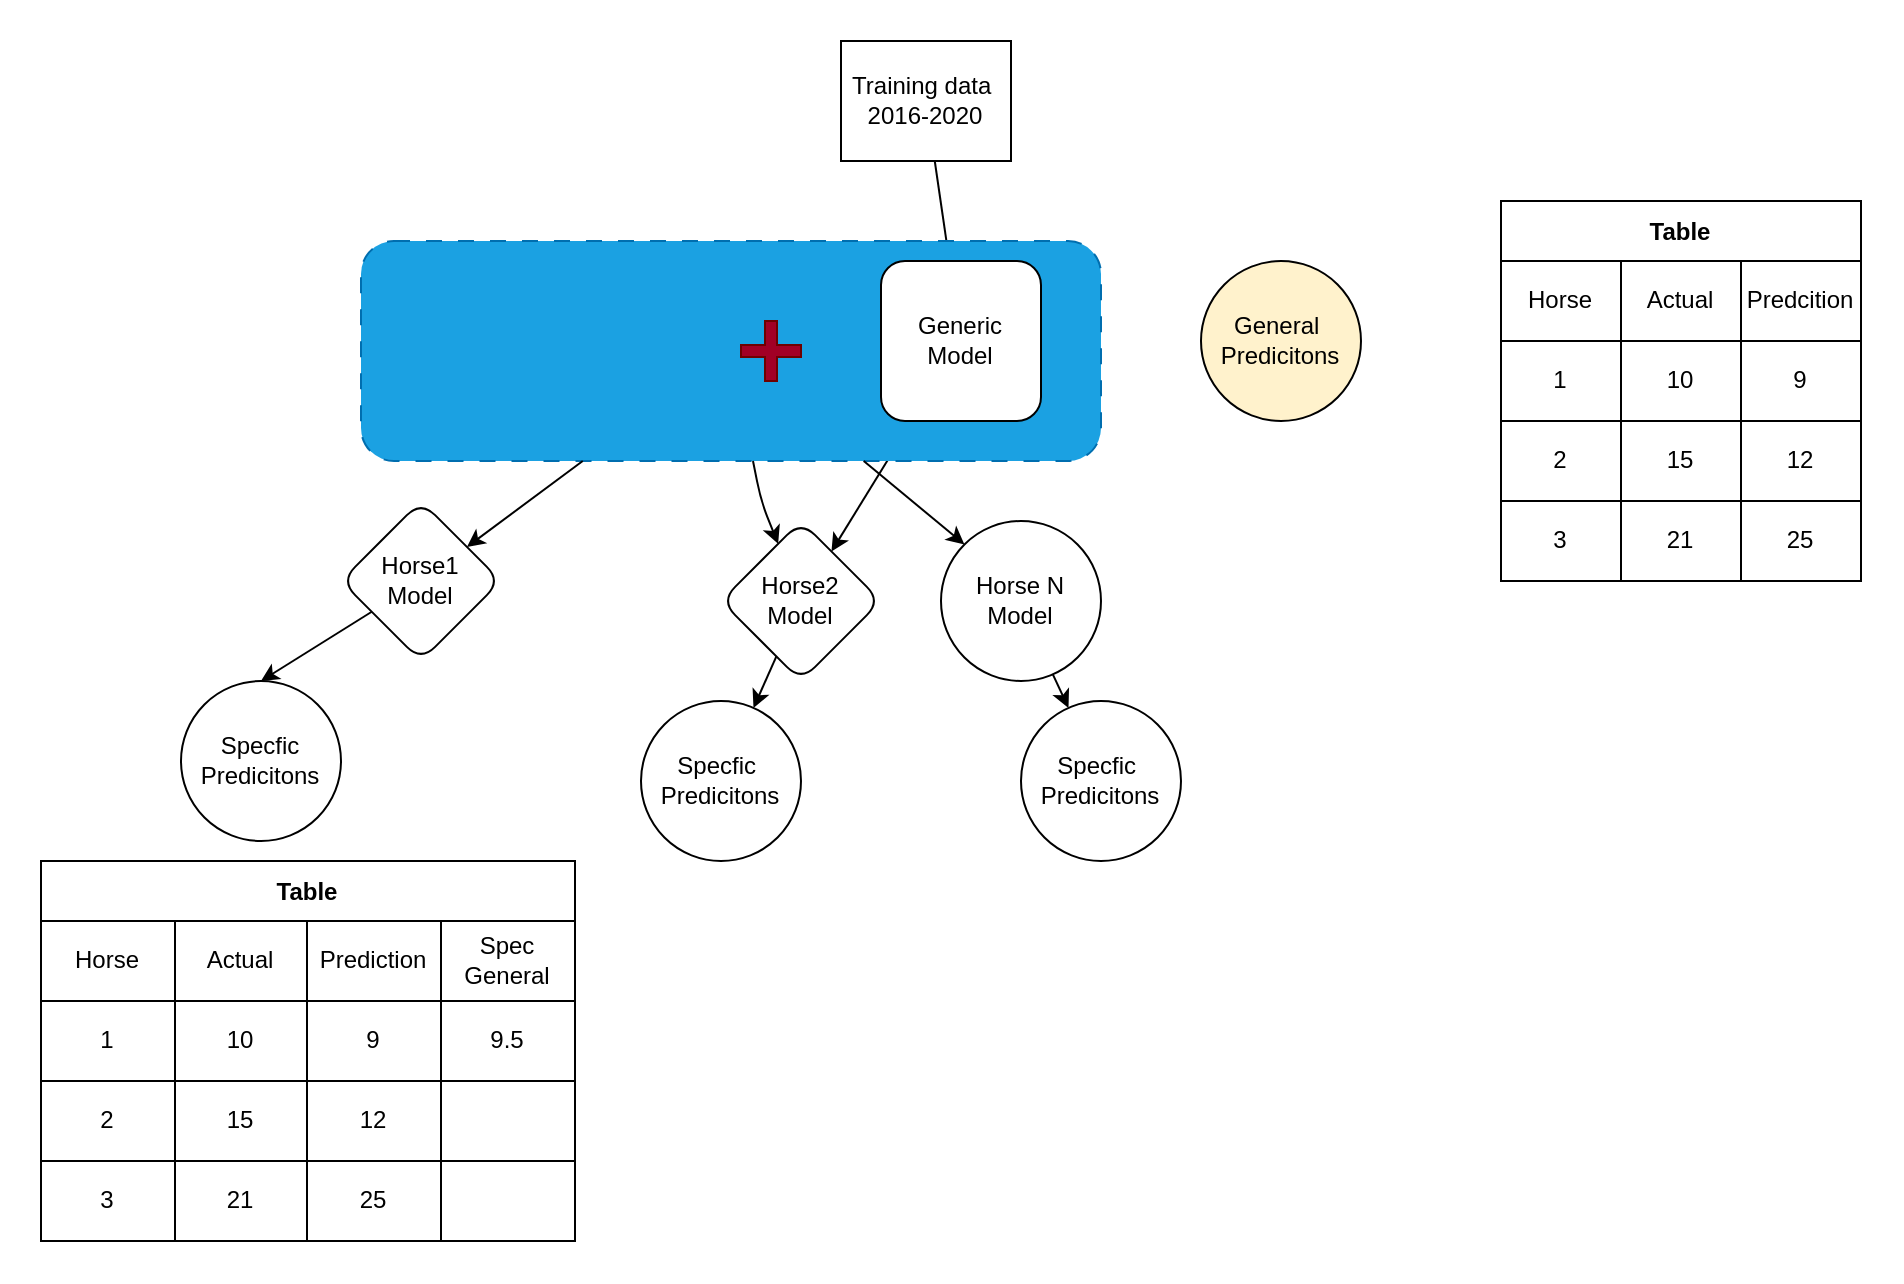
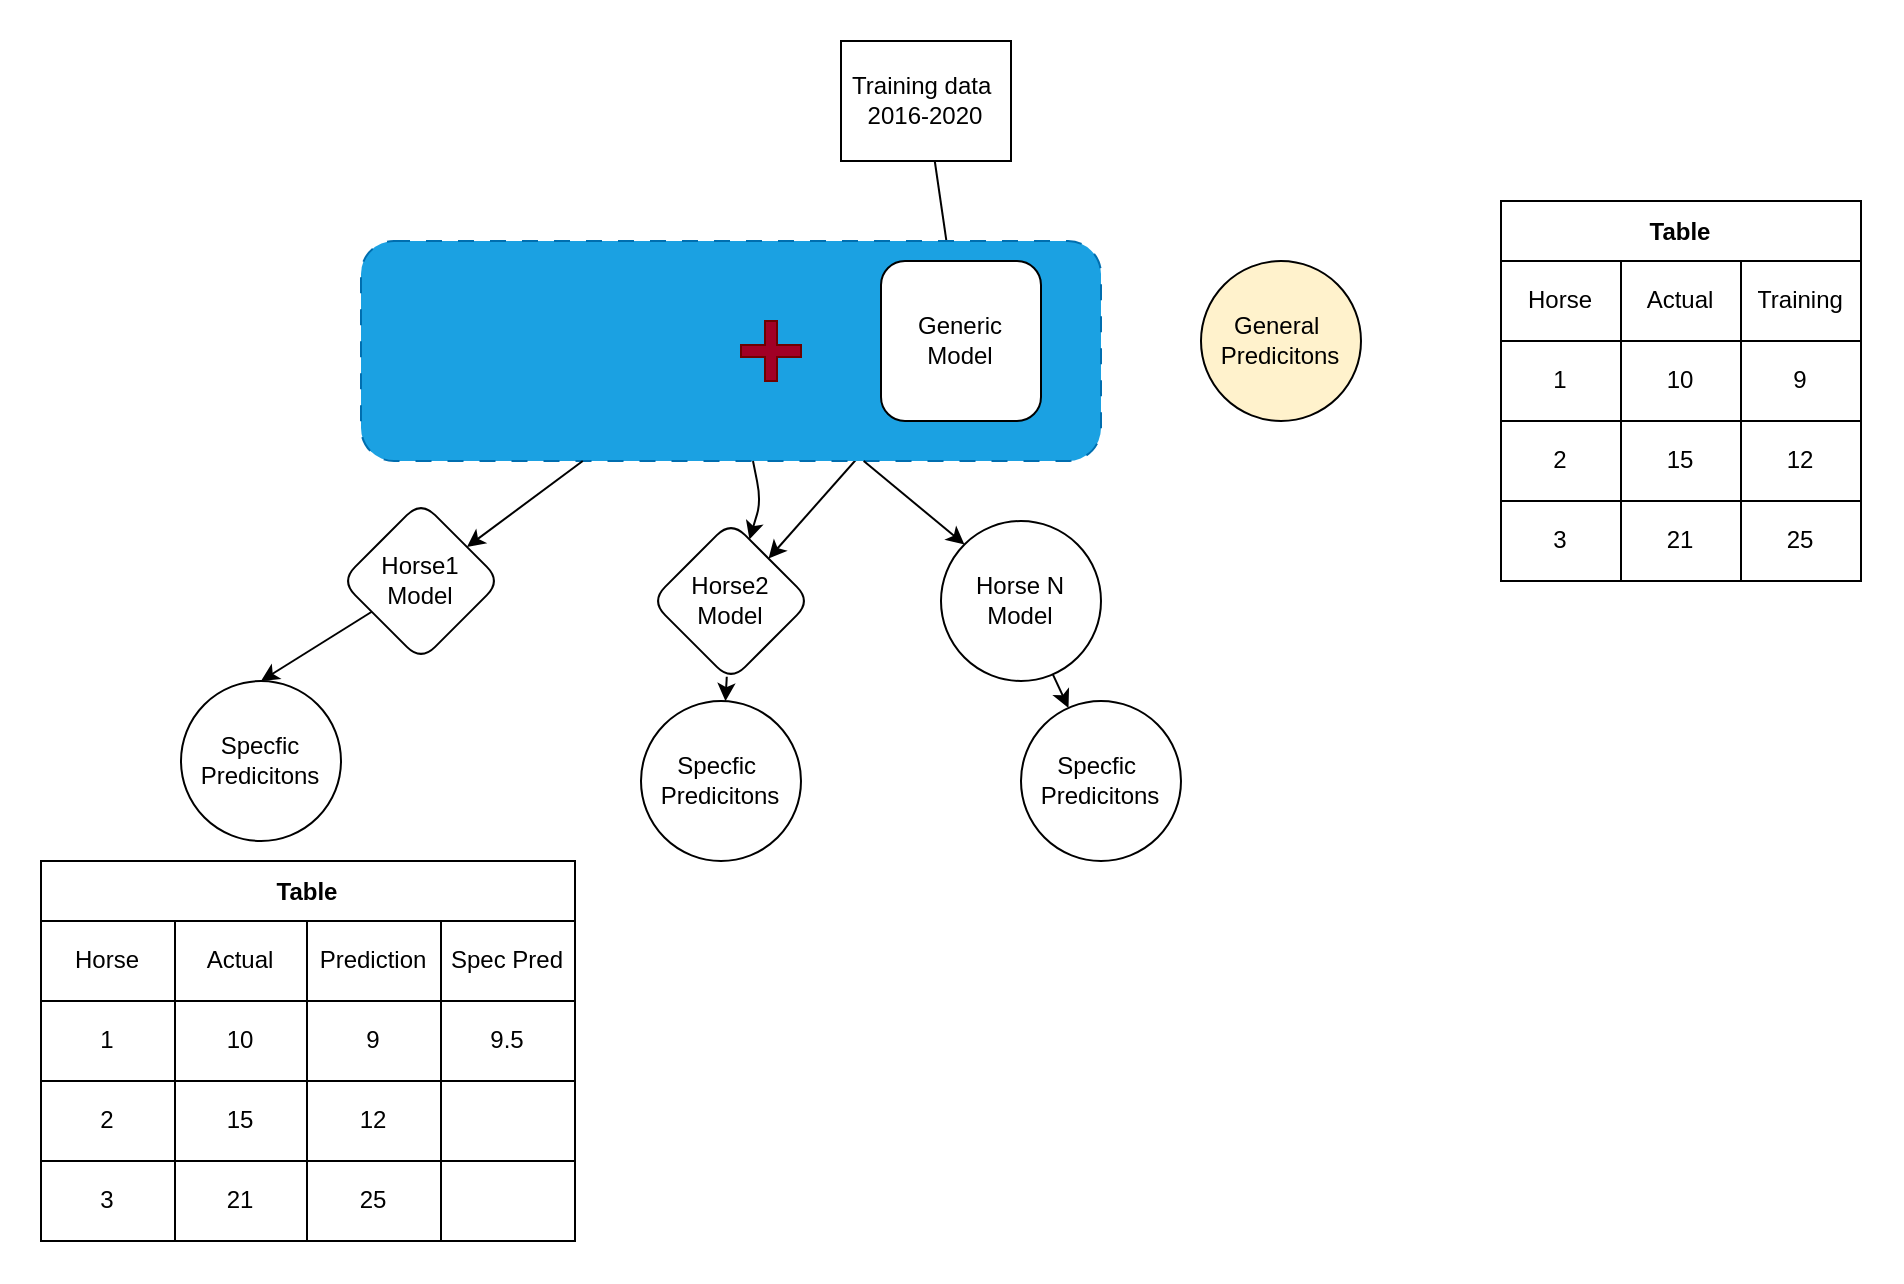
(1801, 301) -> (1801, 301)
(801, 601) -> (731, 601)
(508, 961) -> (508, 961)
